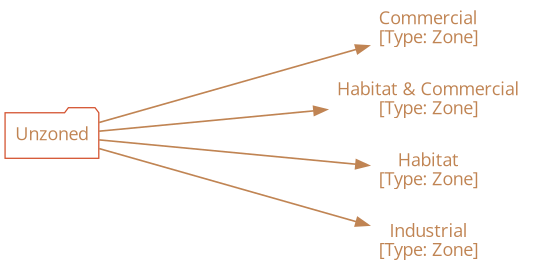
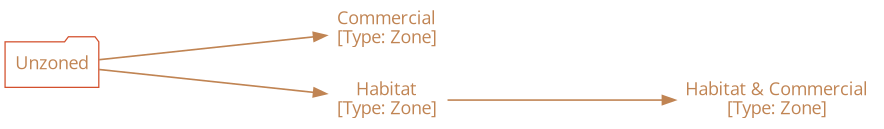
(206, 121) -> (555, 100)
(429, 242) -> none
